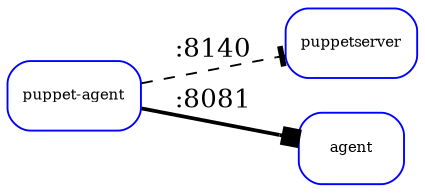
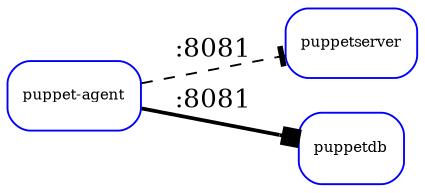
(213, 50) -> (213, 50)
(351, 148) -> (351, 148)
